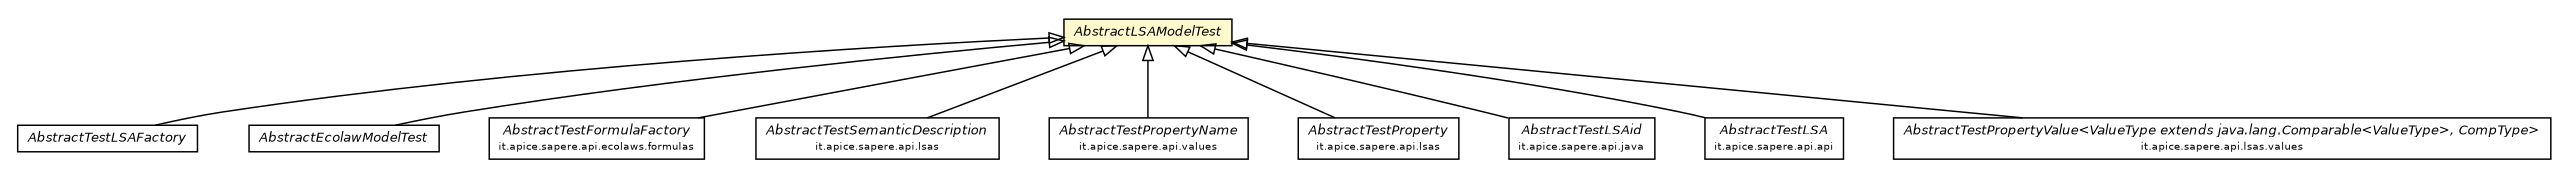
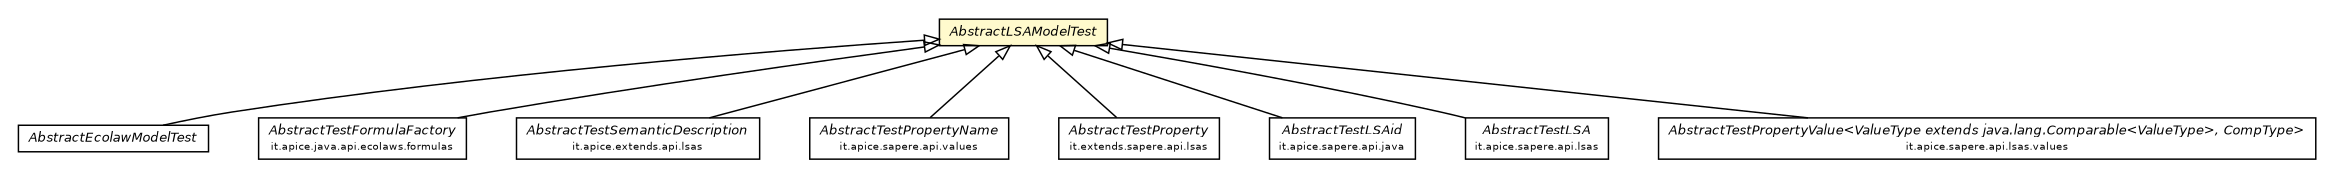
(108, 139) -> none
(597, 147) -> (363, 147)
(878, 147) -> (638, 147)
(1379, 147) -> (1139, 147)
(1774, 147) -> (1537, 147)
